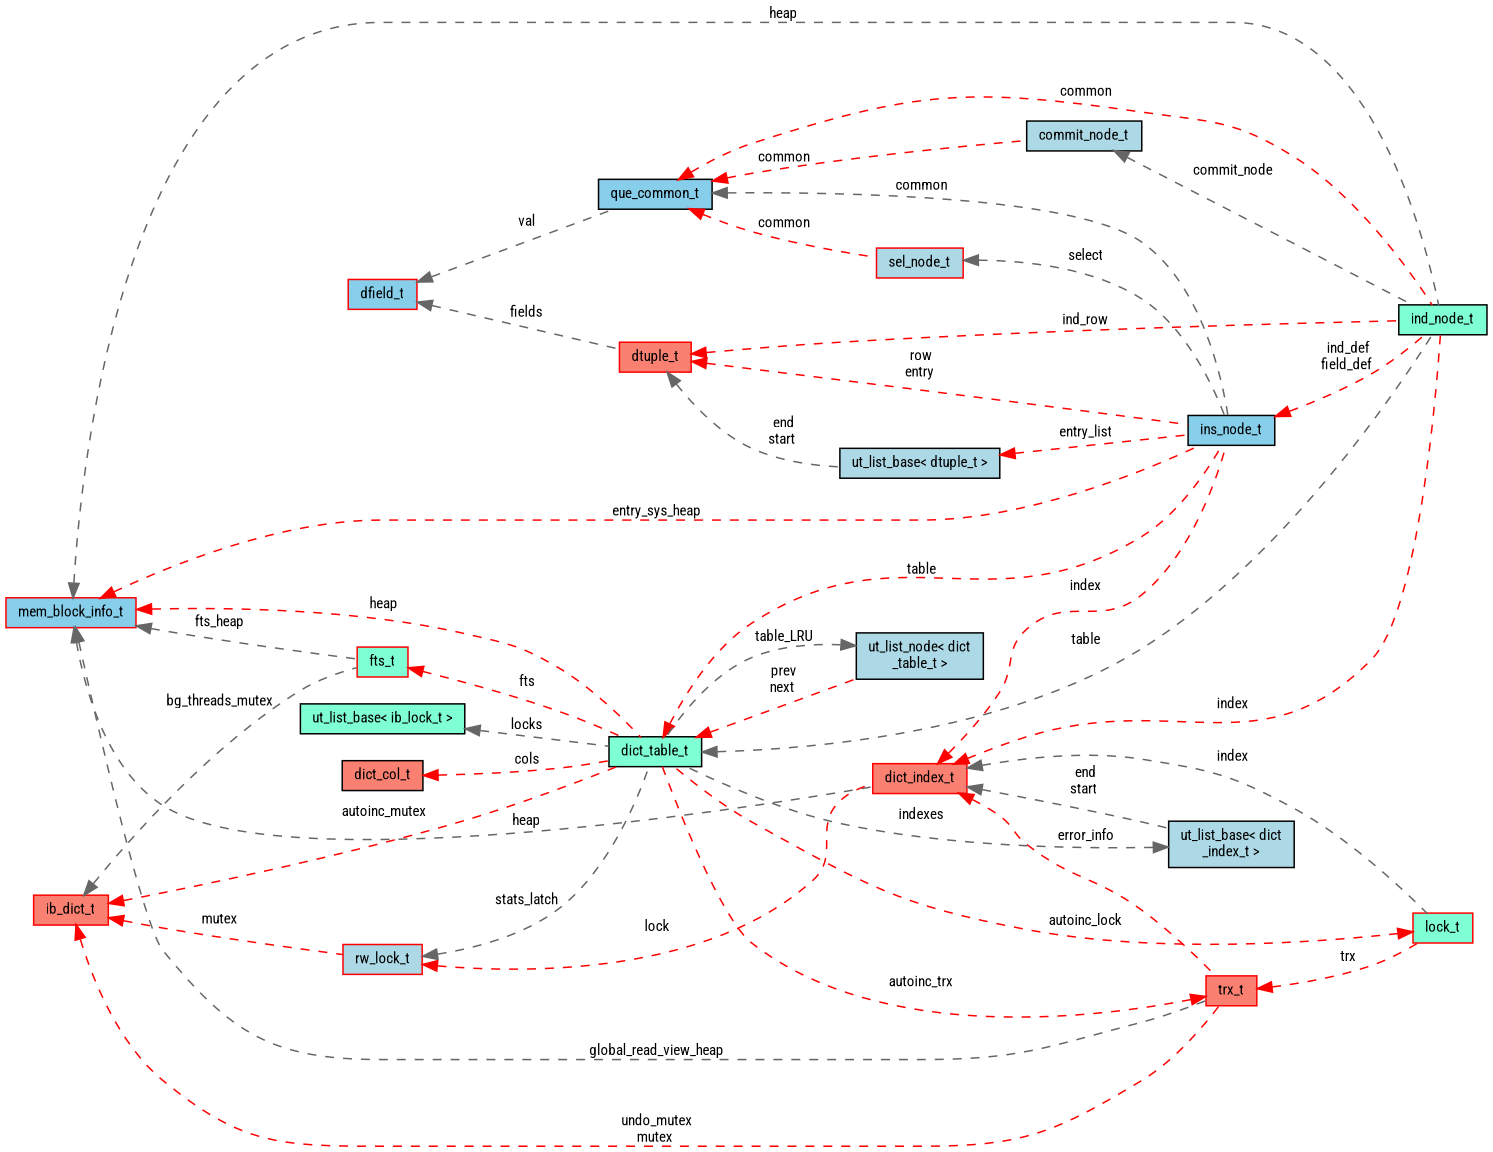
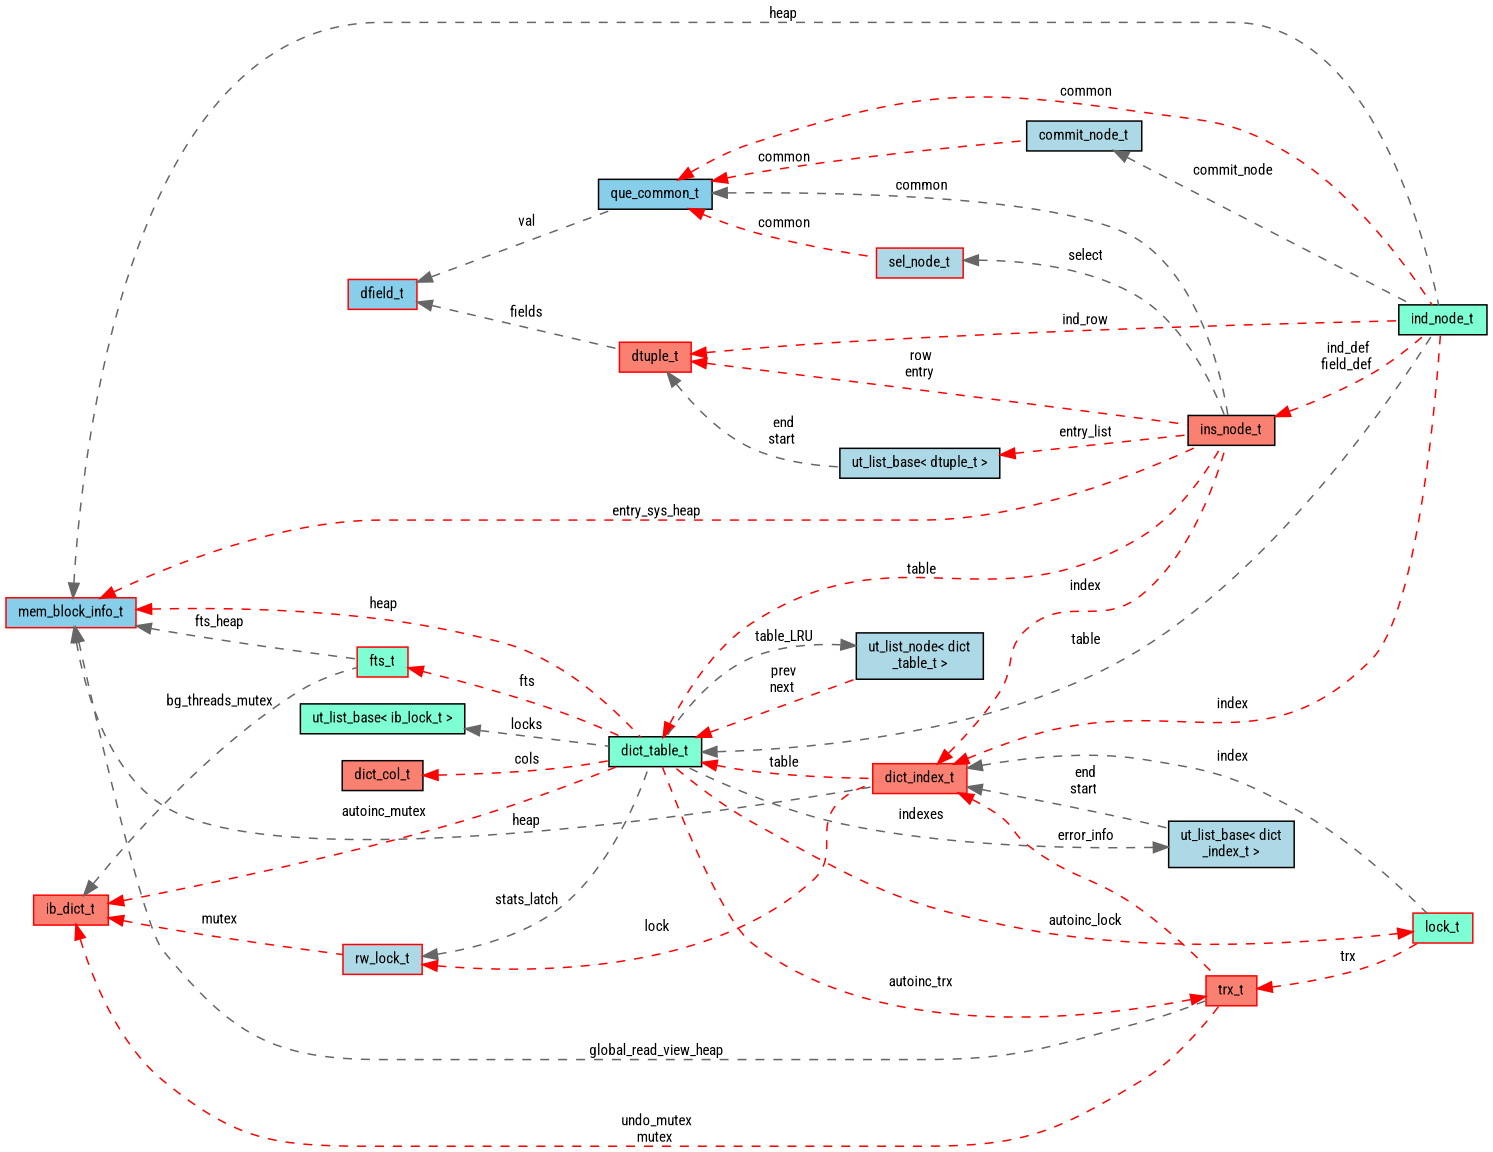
(1231, 430) -> (1231, 430)
none -> (794, 775)
